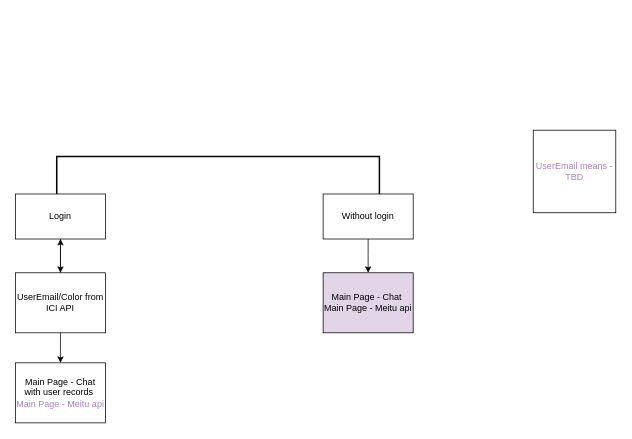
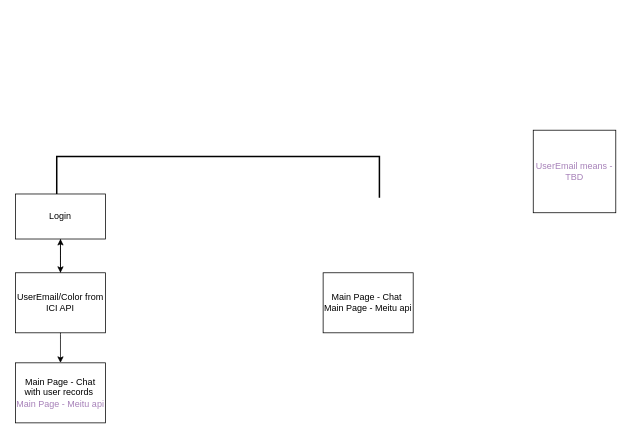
(368, 216) -> none
(368, 239) -> none
(368, 303) -> (368, 303)
